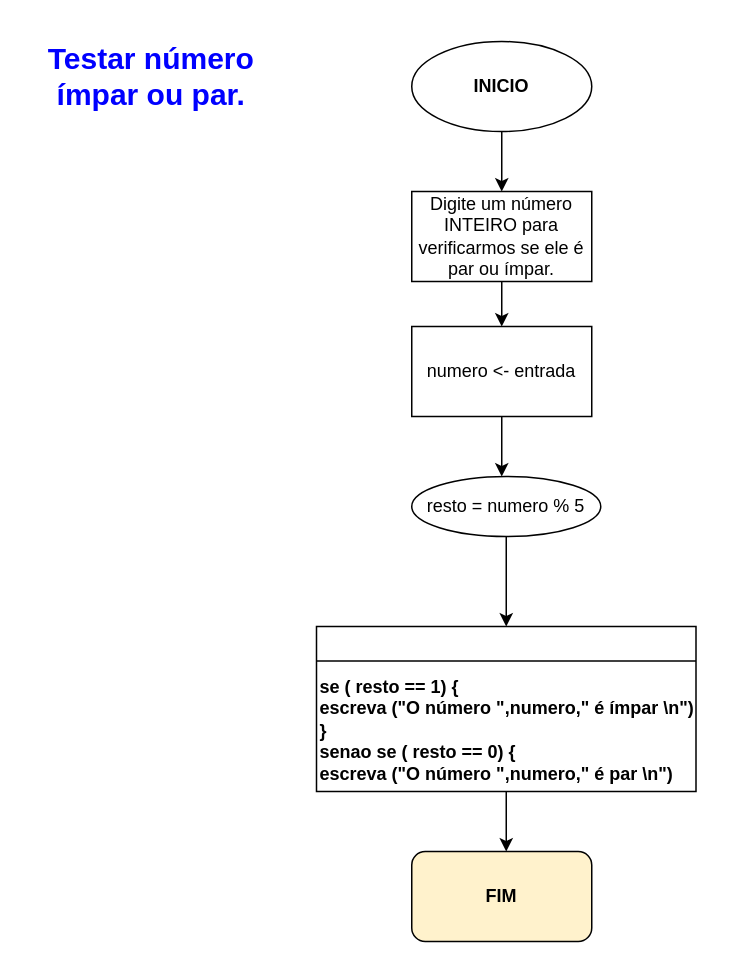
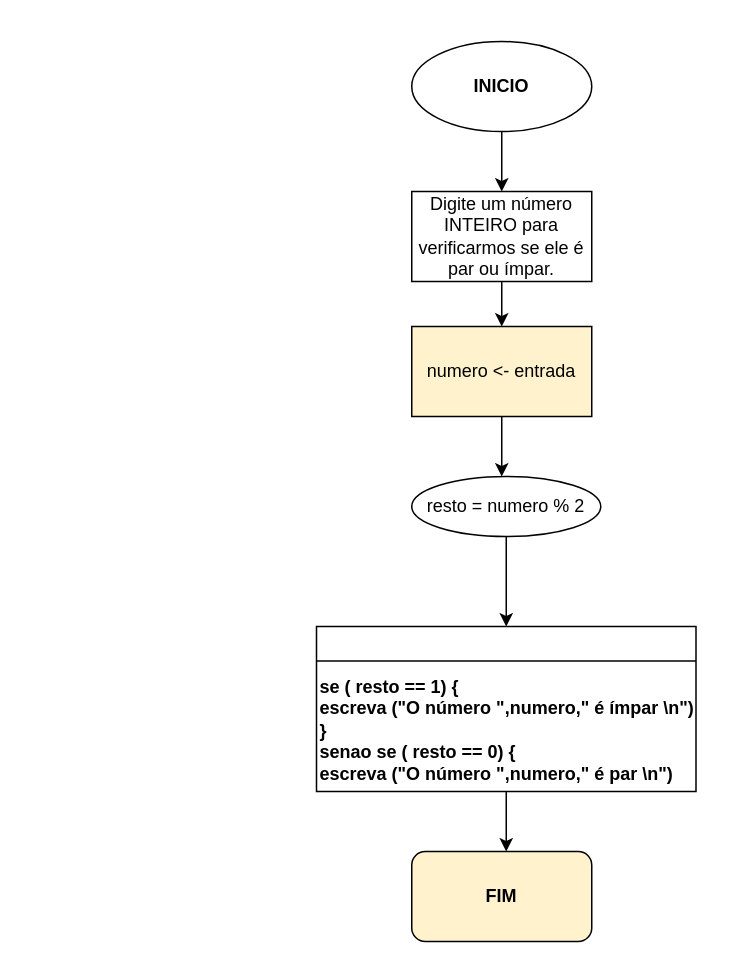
(151, 76) -> none
(502, 371) -> (502, 371)
(506, 506) -> (506, 506)
